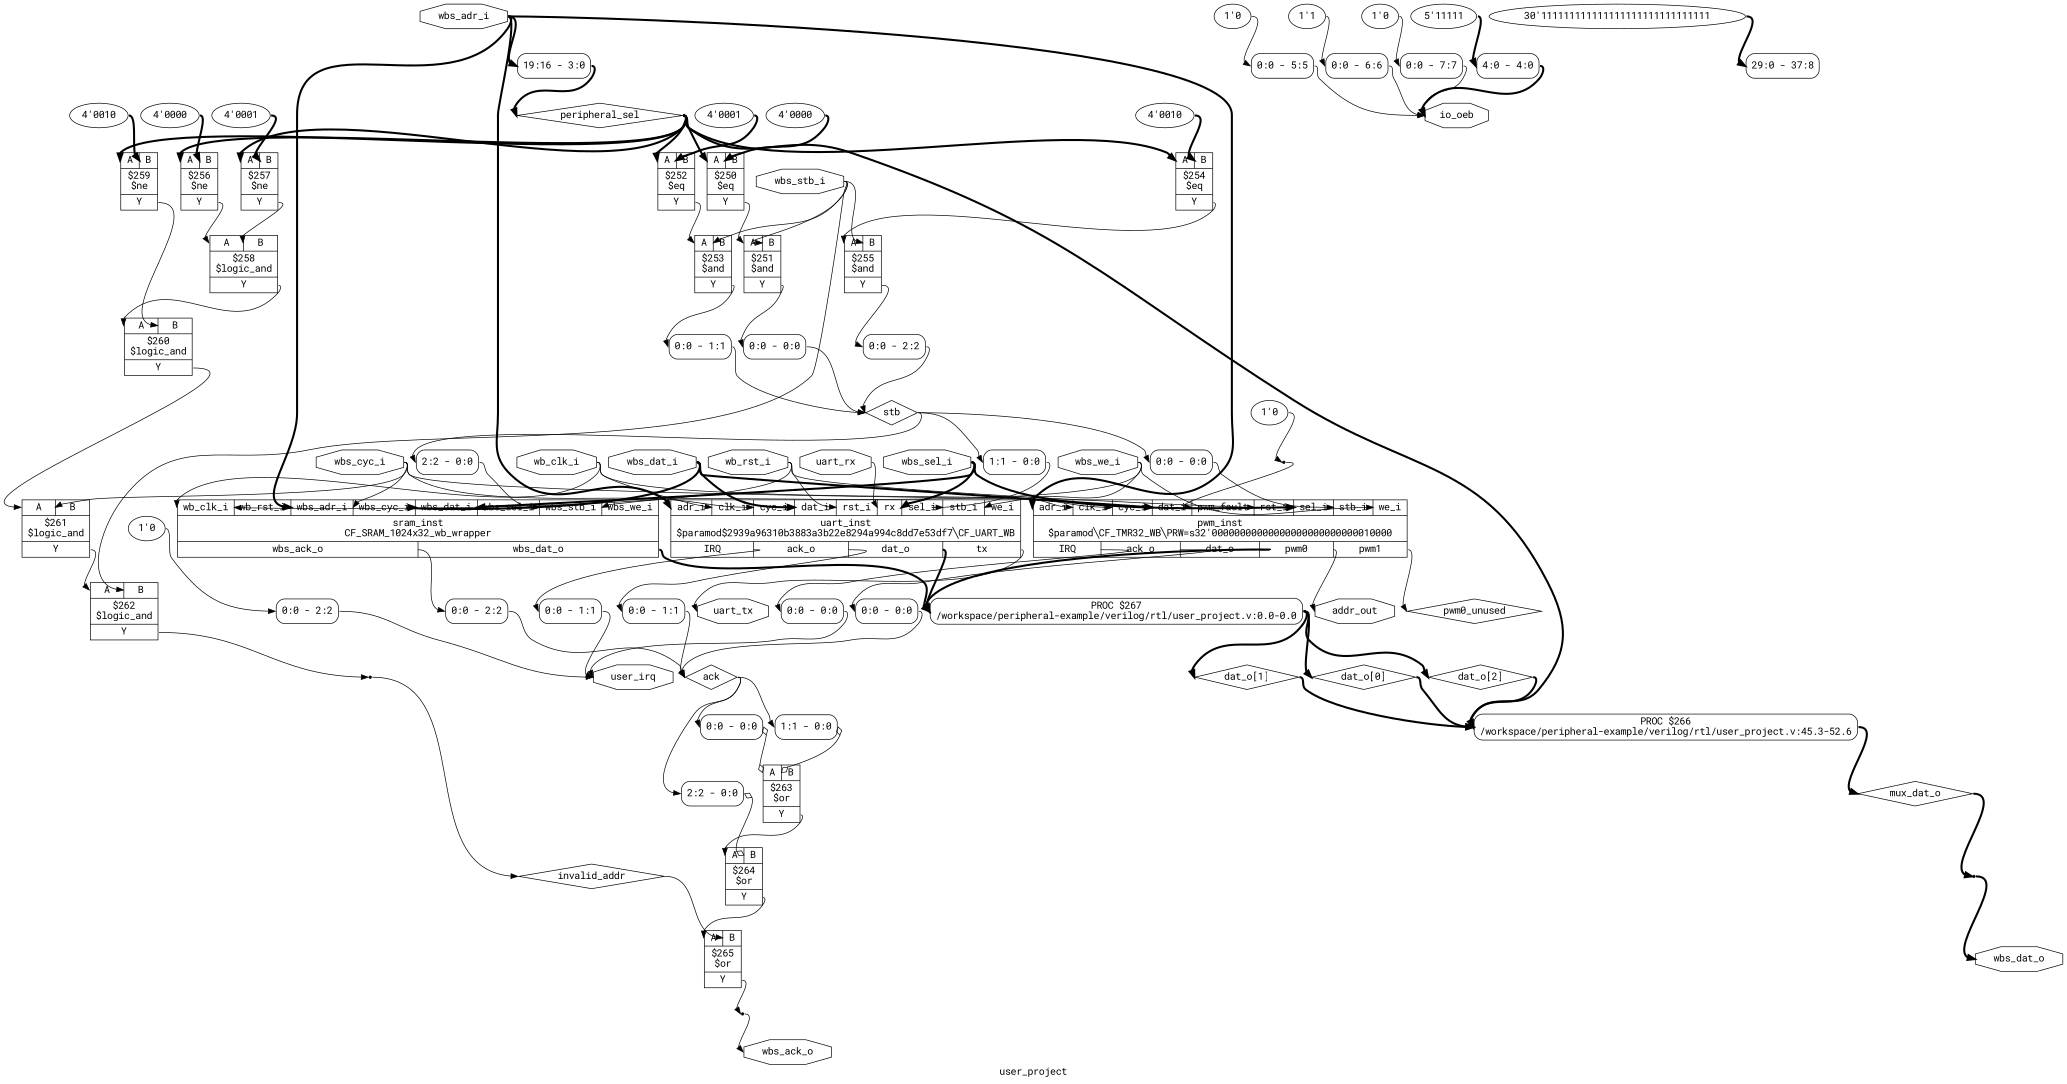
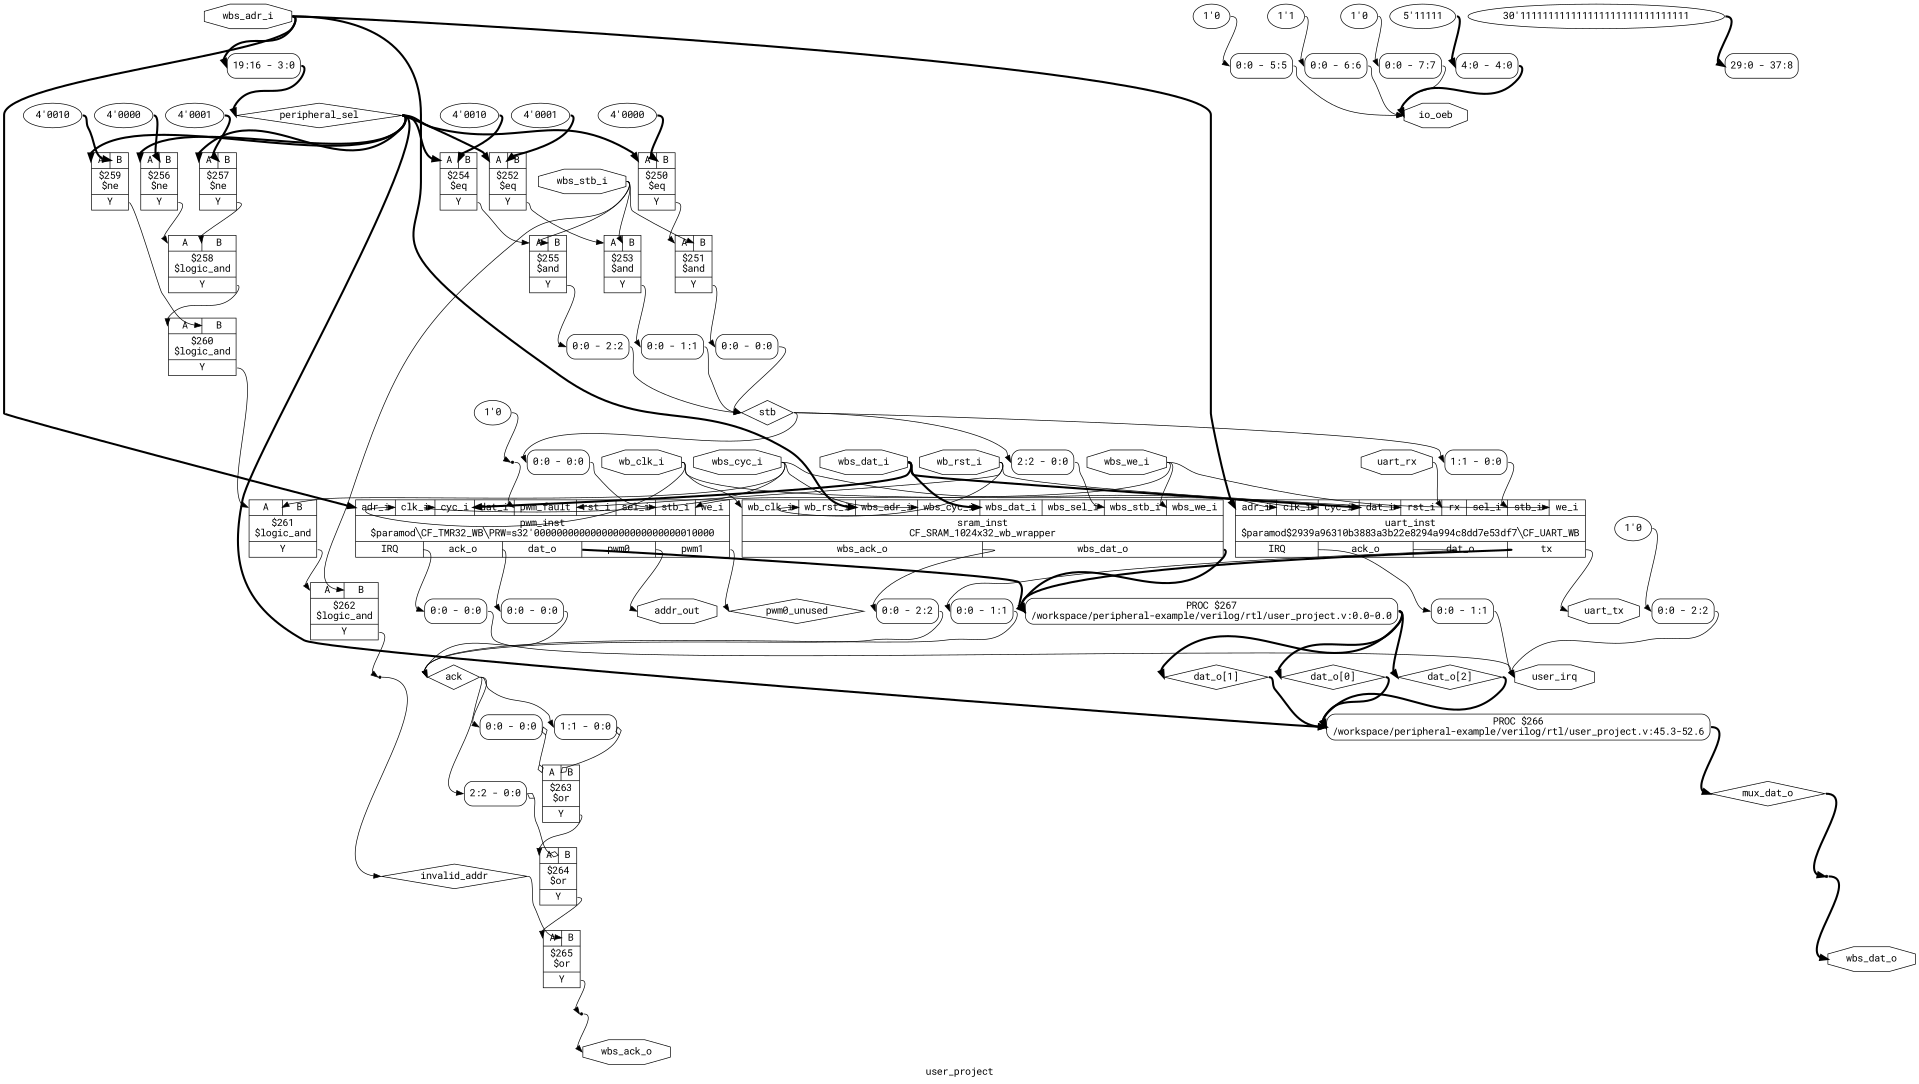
(927, 462) -> none
